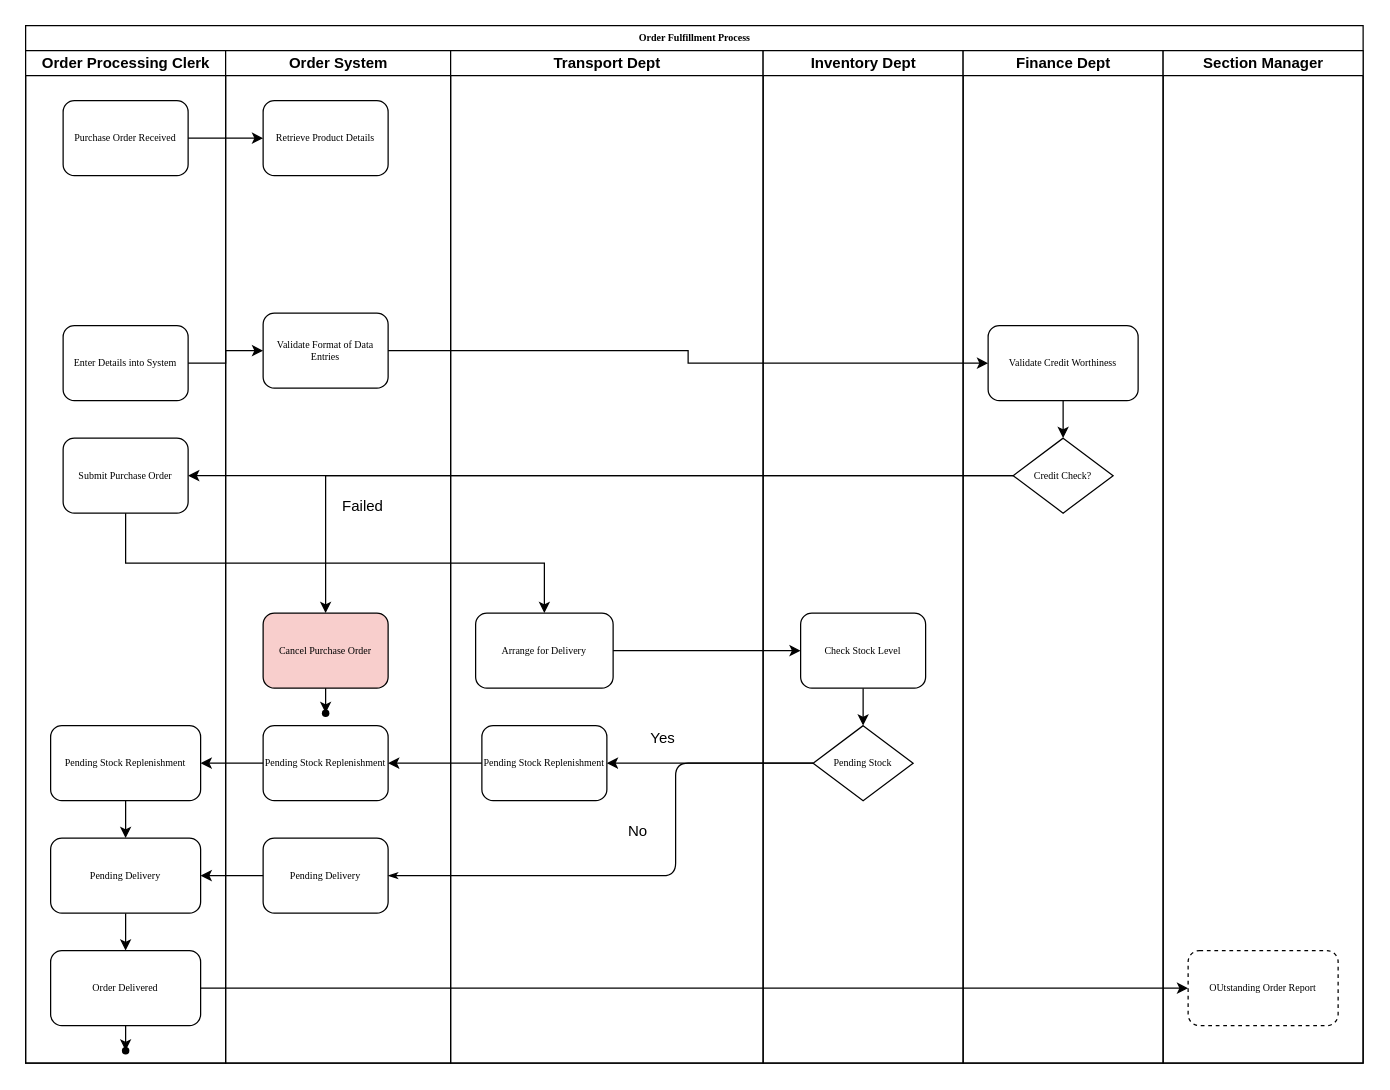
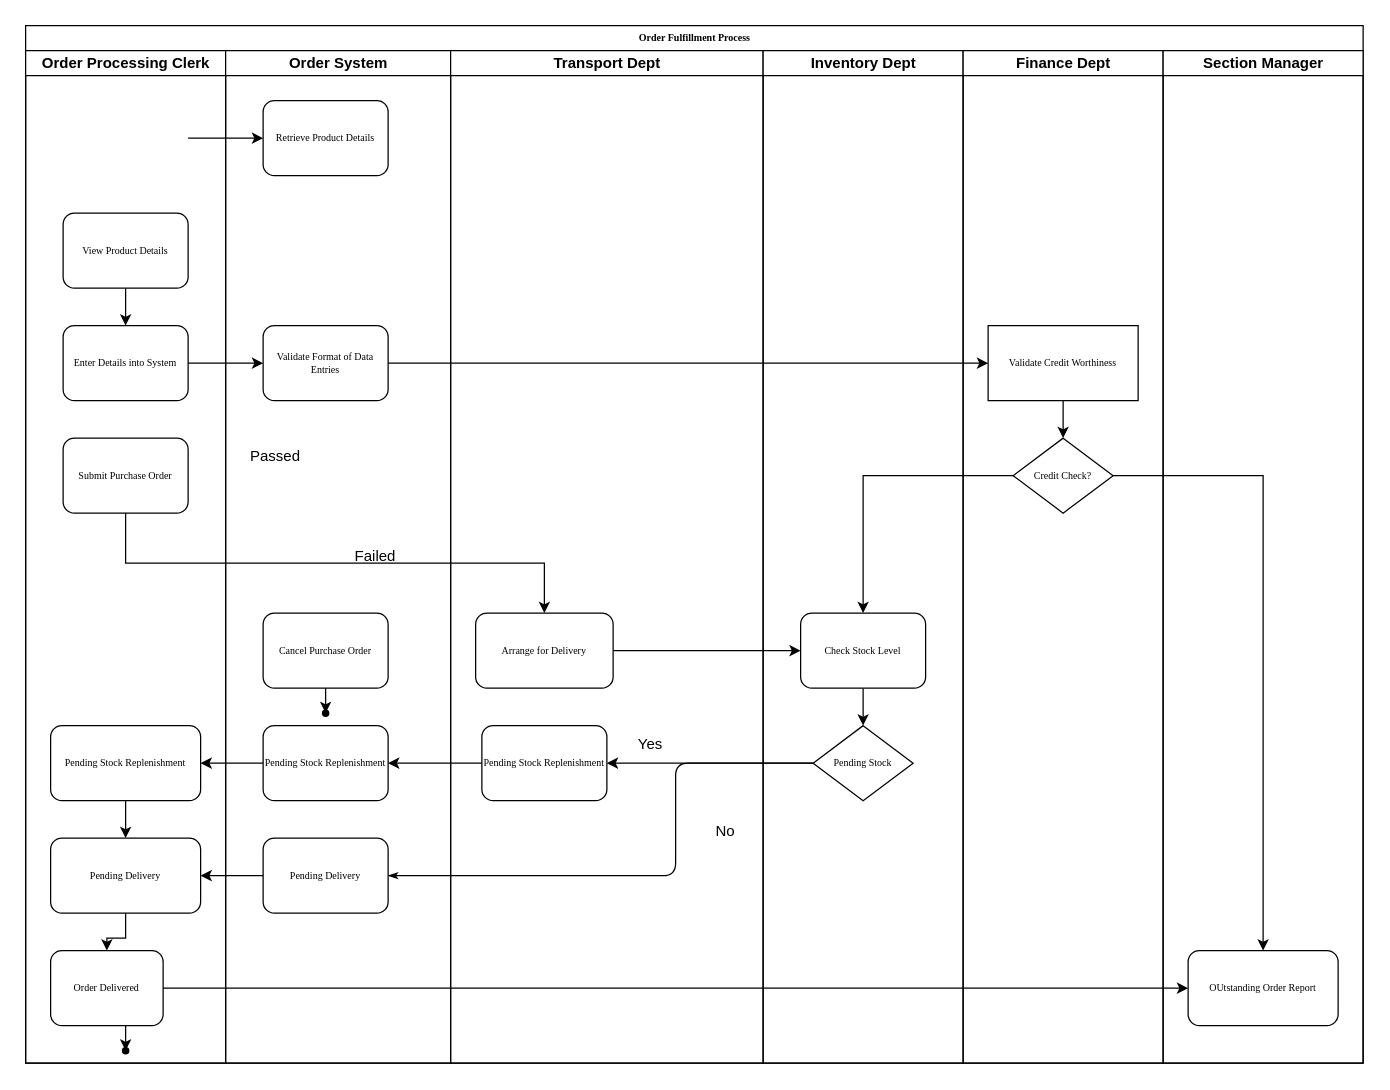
(126, 138) -> none
none -> (126, 251)
none -> (126, 311)
(326, 351) -> (326, 363)
(1063, 363) -> (1063, 363)
none -> (276, 457)
(260, 476) -> (1263, 634)
(363, 507) -> (376, 557)
(326, 541) -> (863, 541)
(326, 651) -> (326, 651)
(663, 738) -> (651, 744)
(638, 832) -> (726, 832)
(126, 988) -> (107, 988)
(1263, 988) -> (1263, 988)
